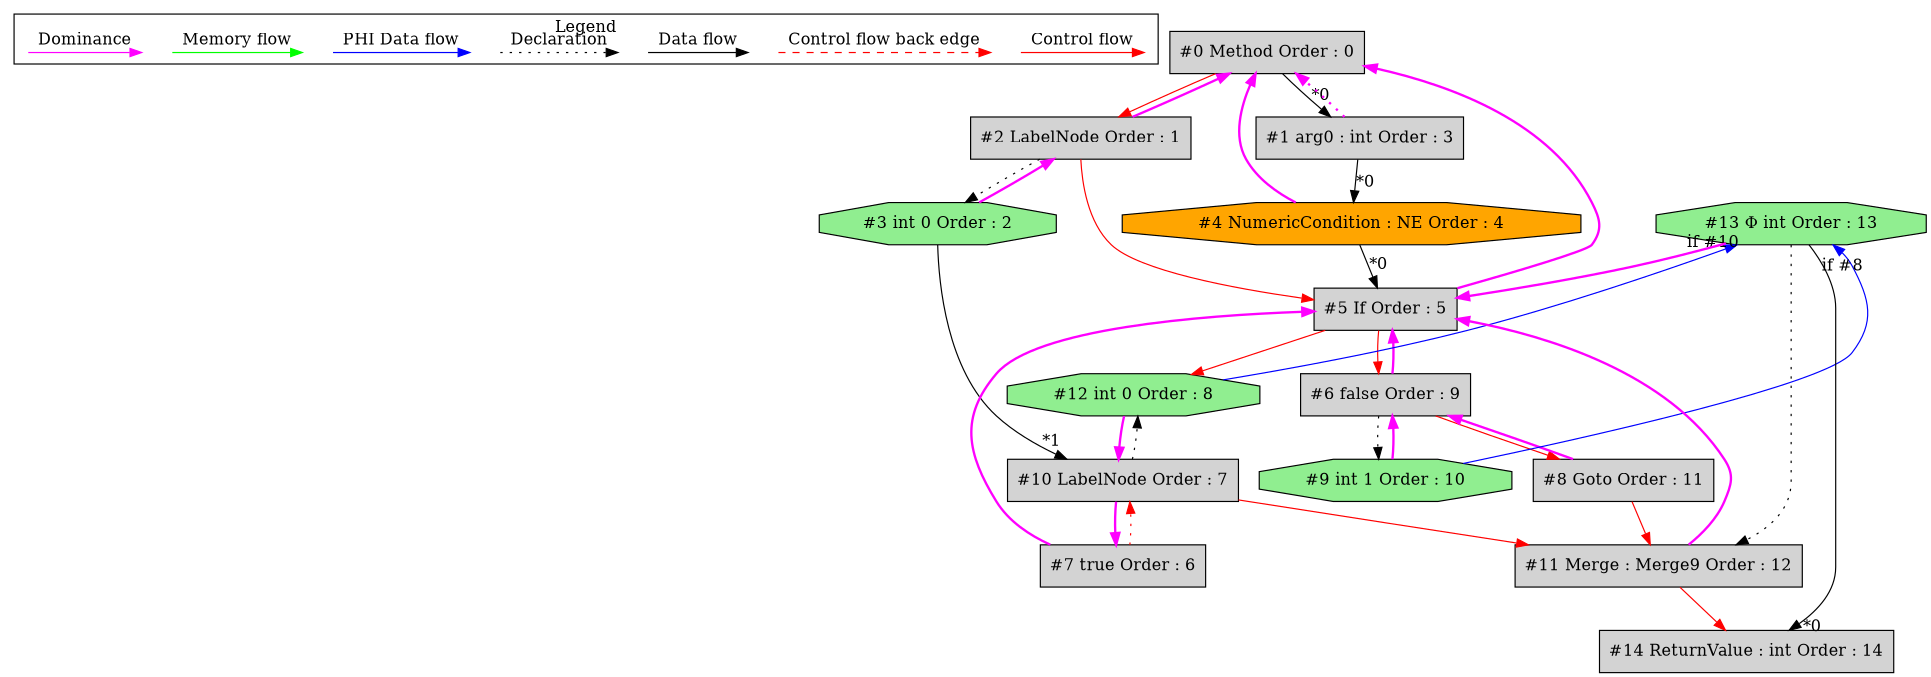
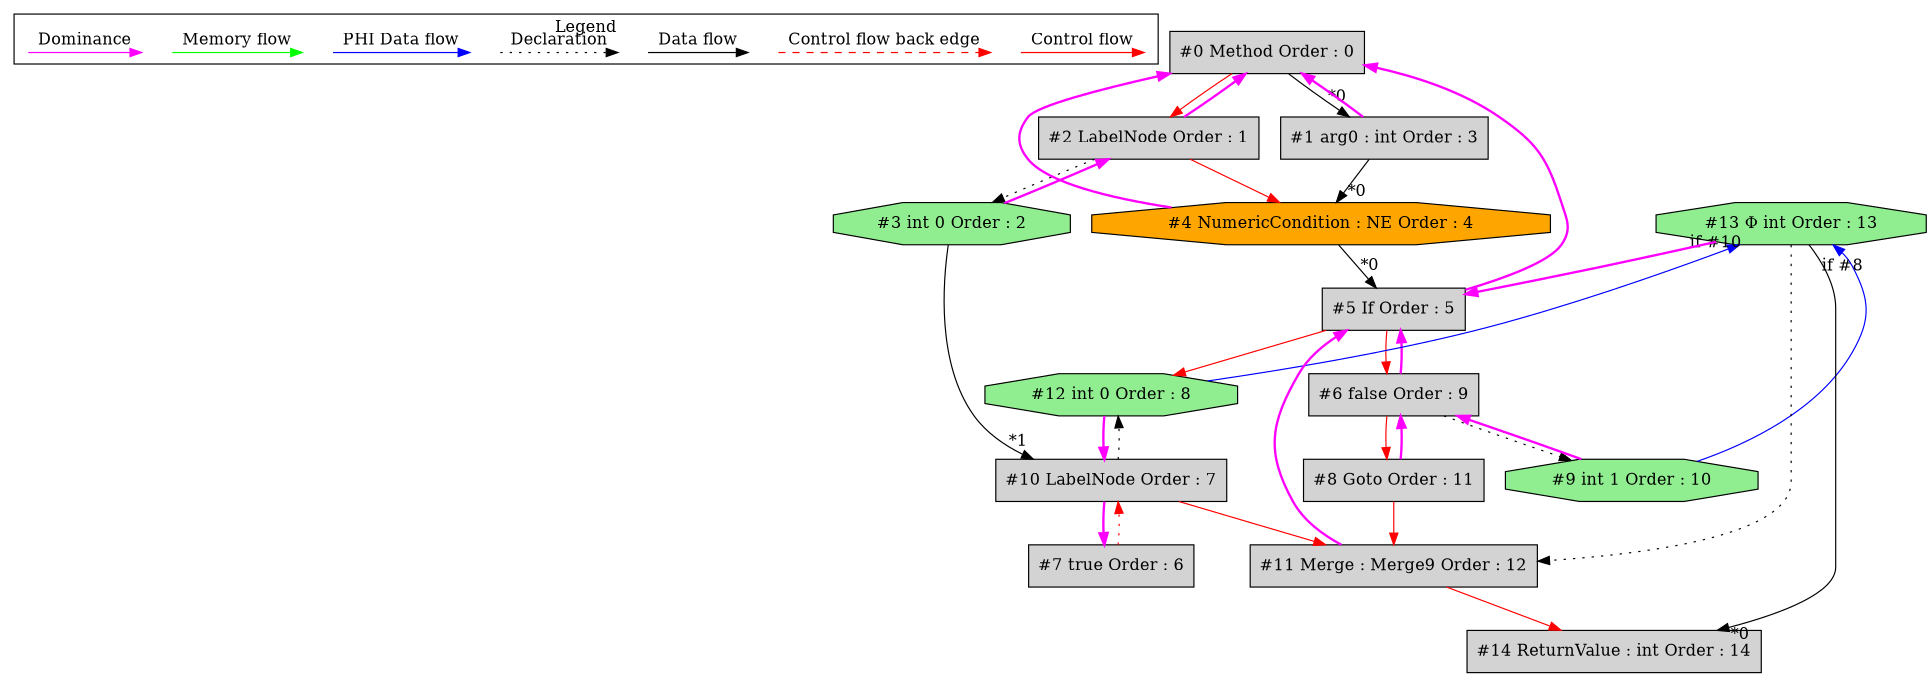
(1325, 99) -> (1338, 98)
(1159, 268) -> (1229, 178)
(1042, 347) -> none
